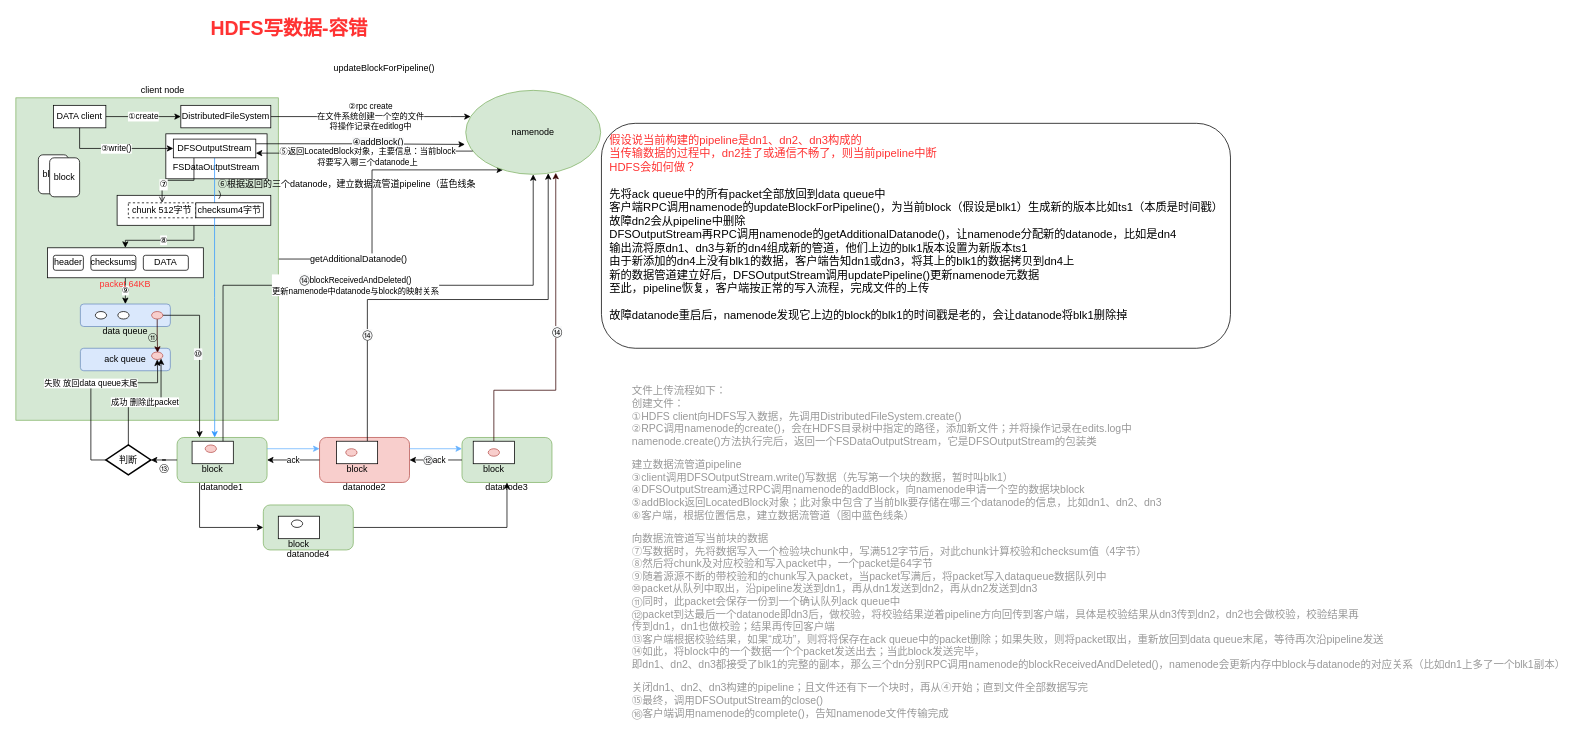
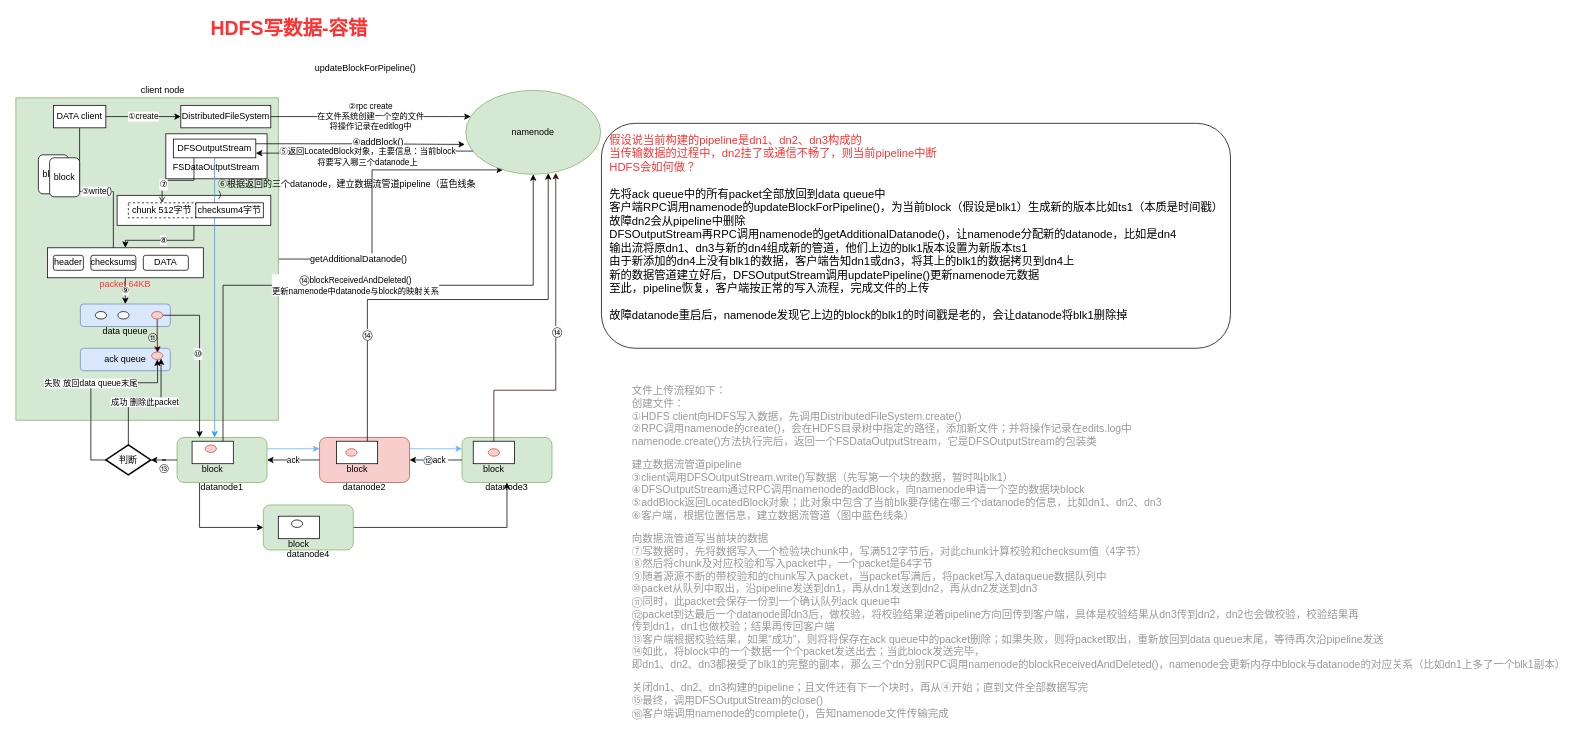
(388, 69) -> (369, 69)
(123, 149) -> (113, 201)
